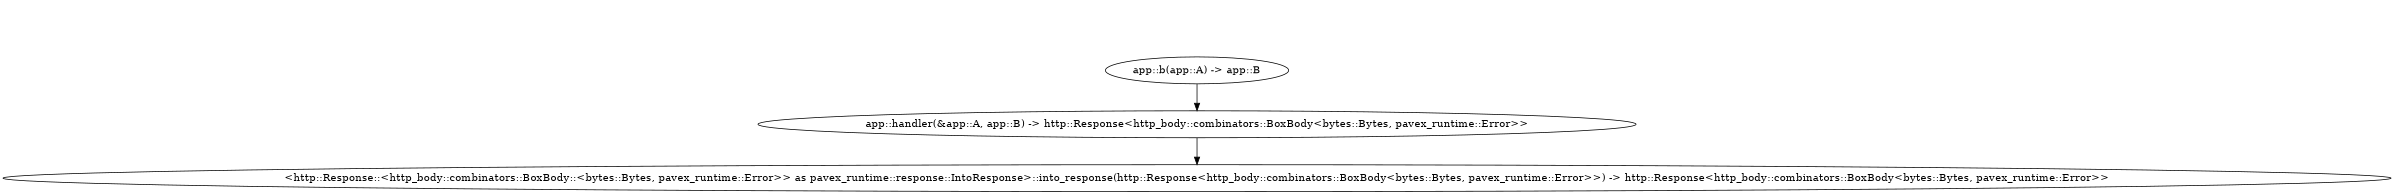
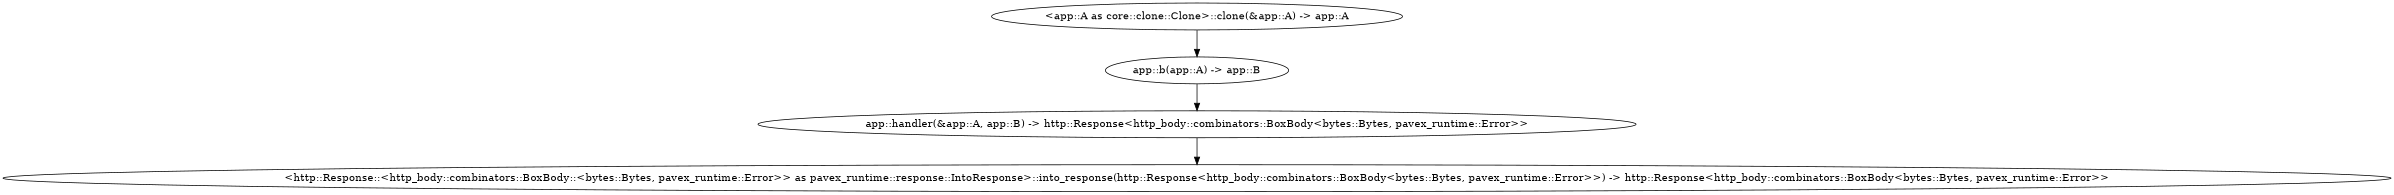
none -> (1197, 16)
